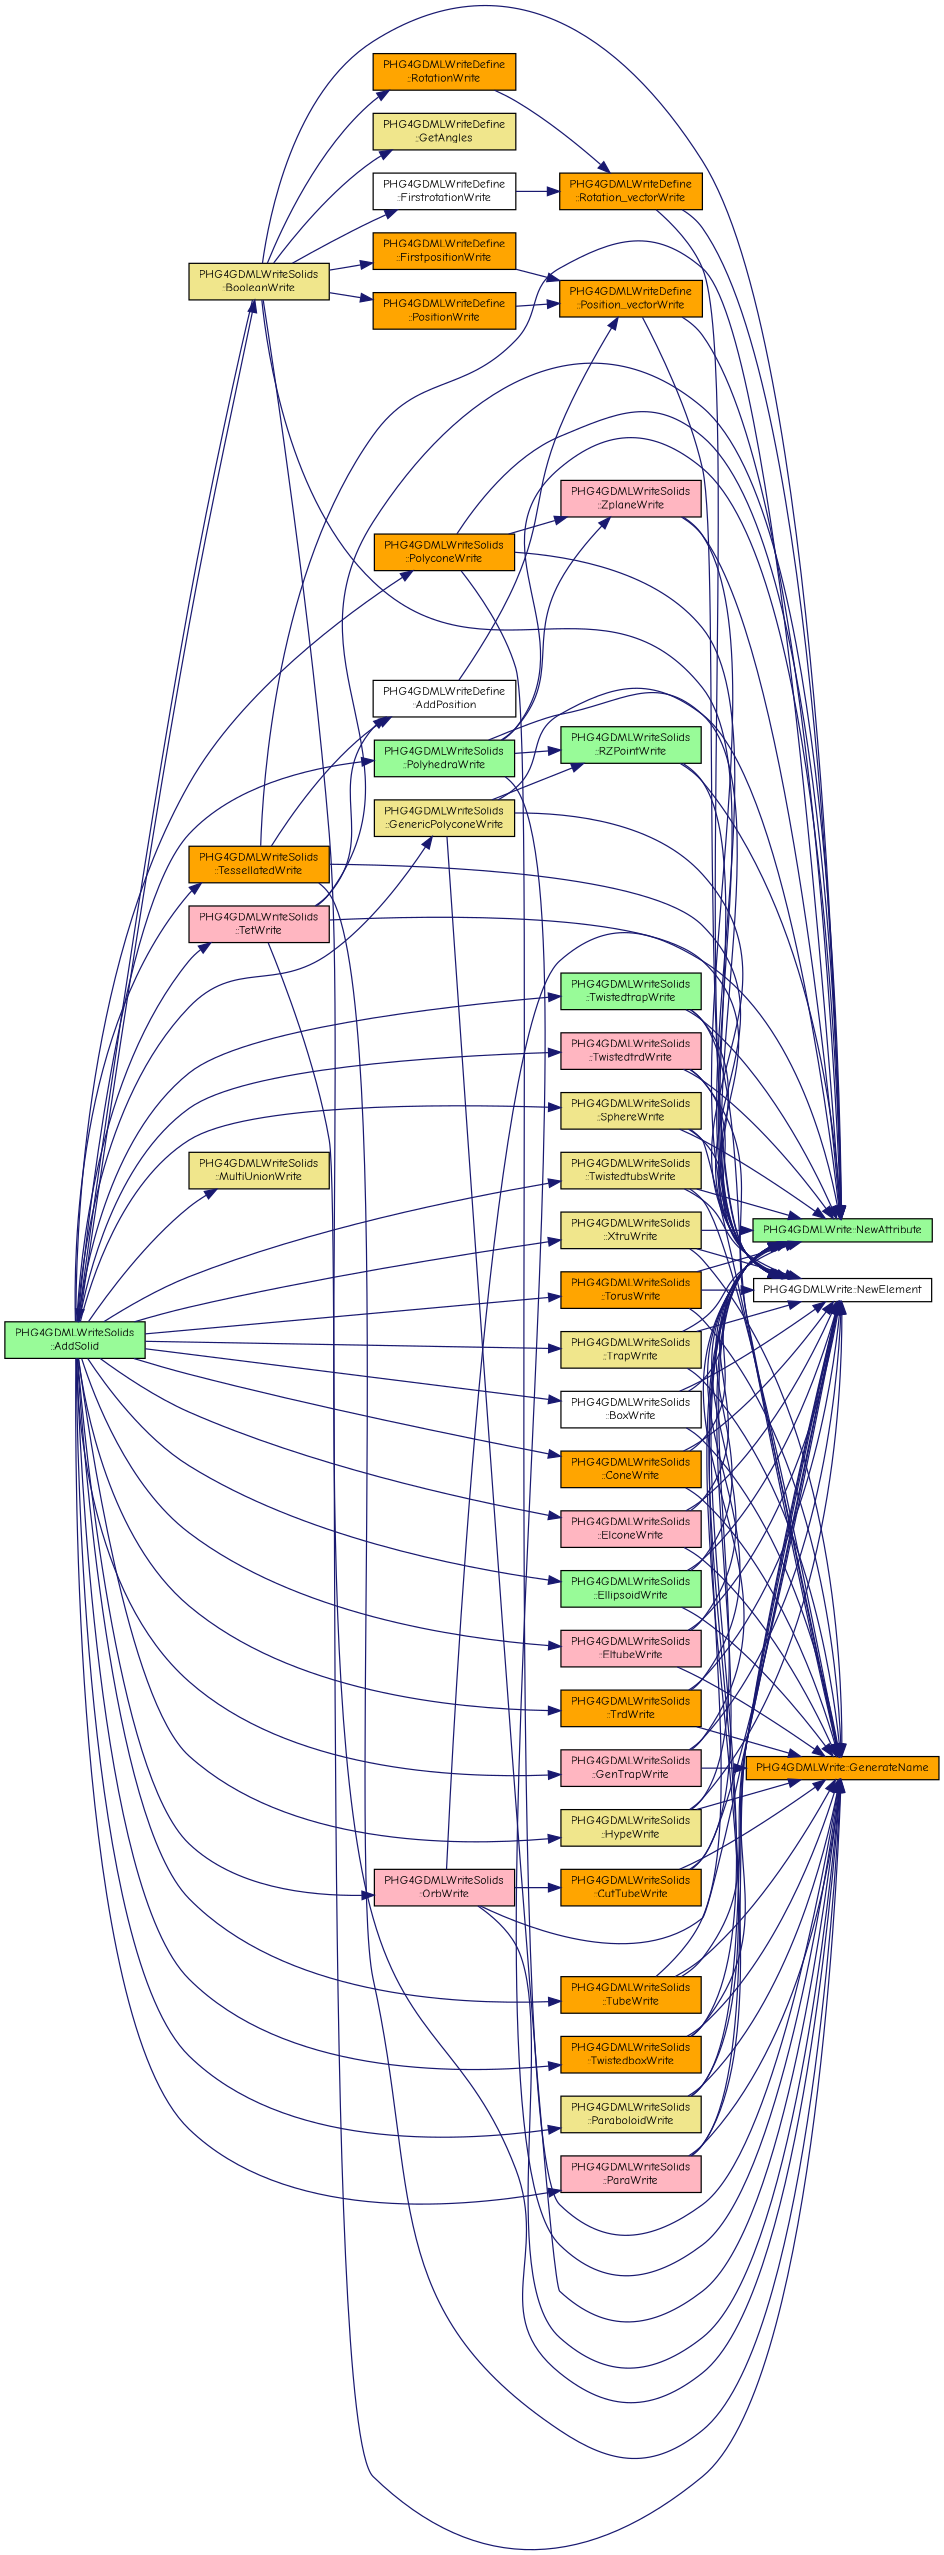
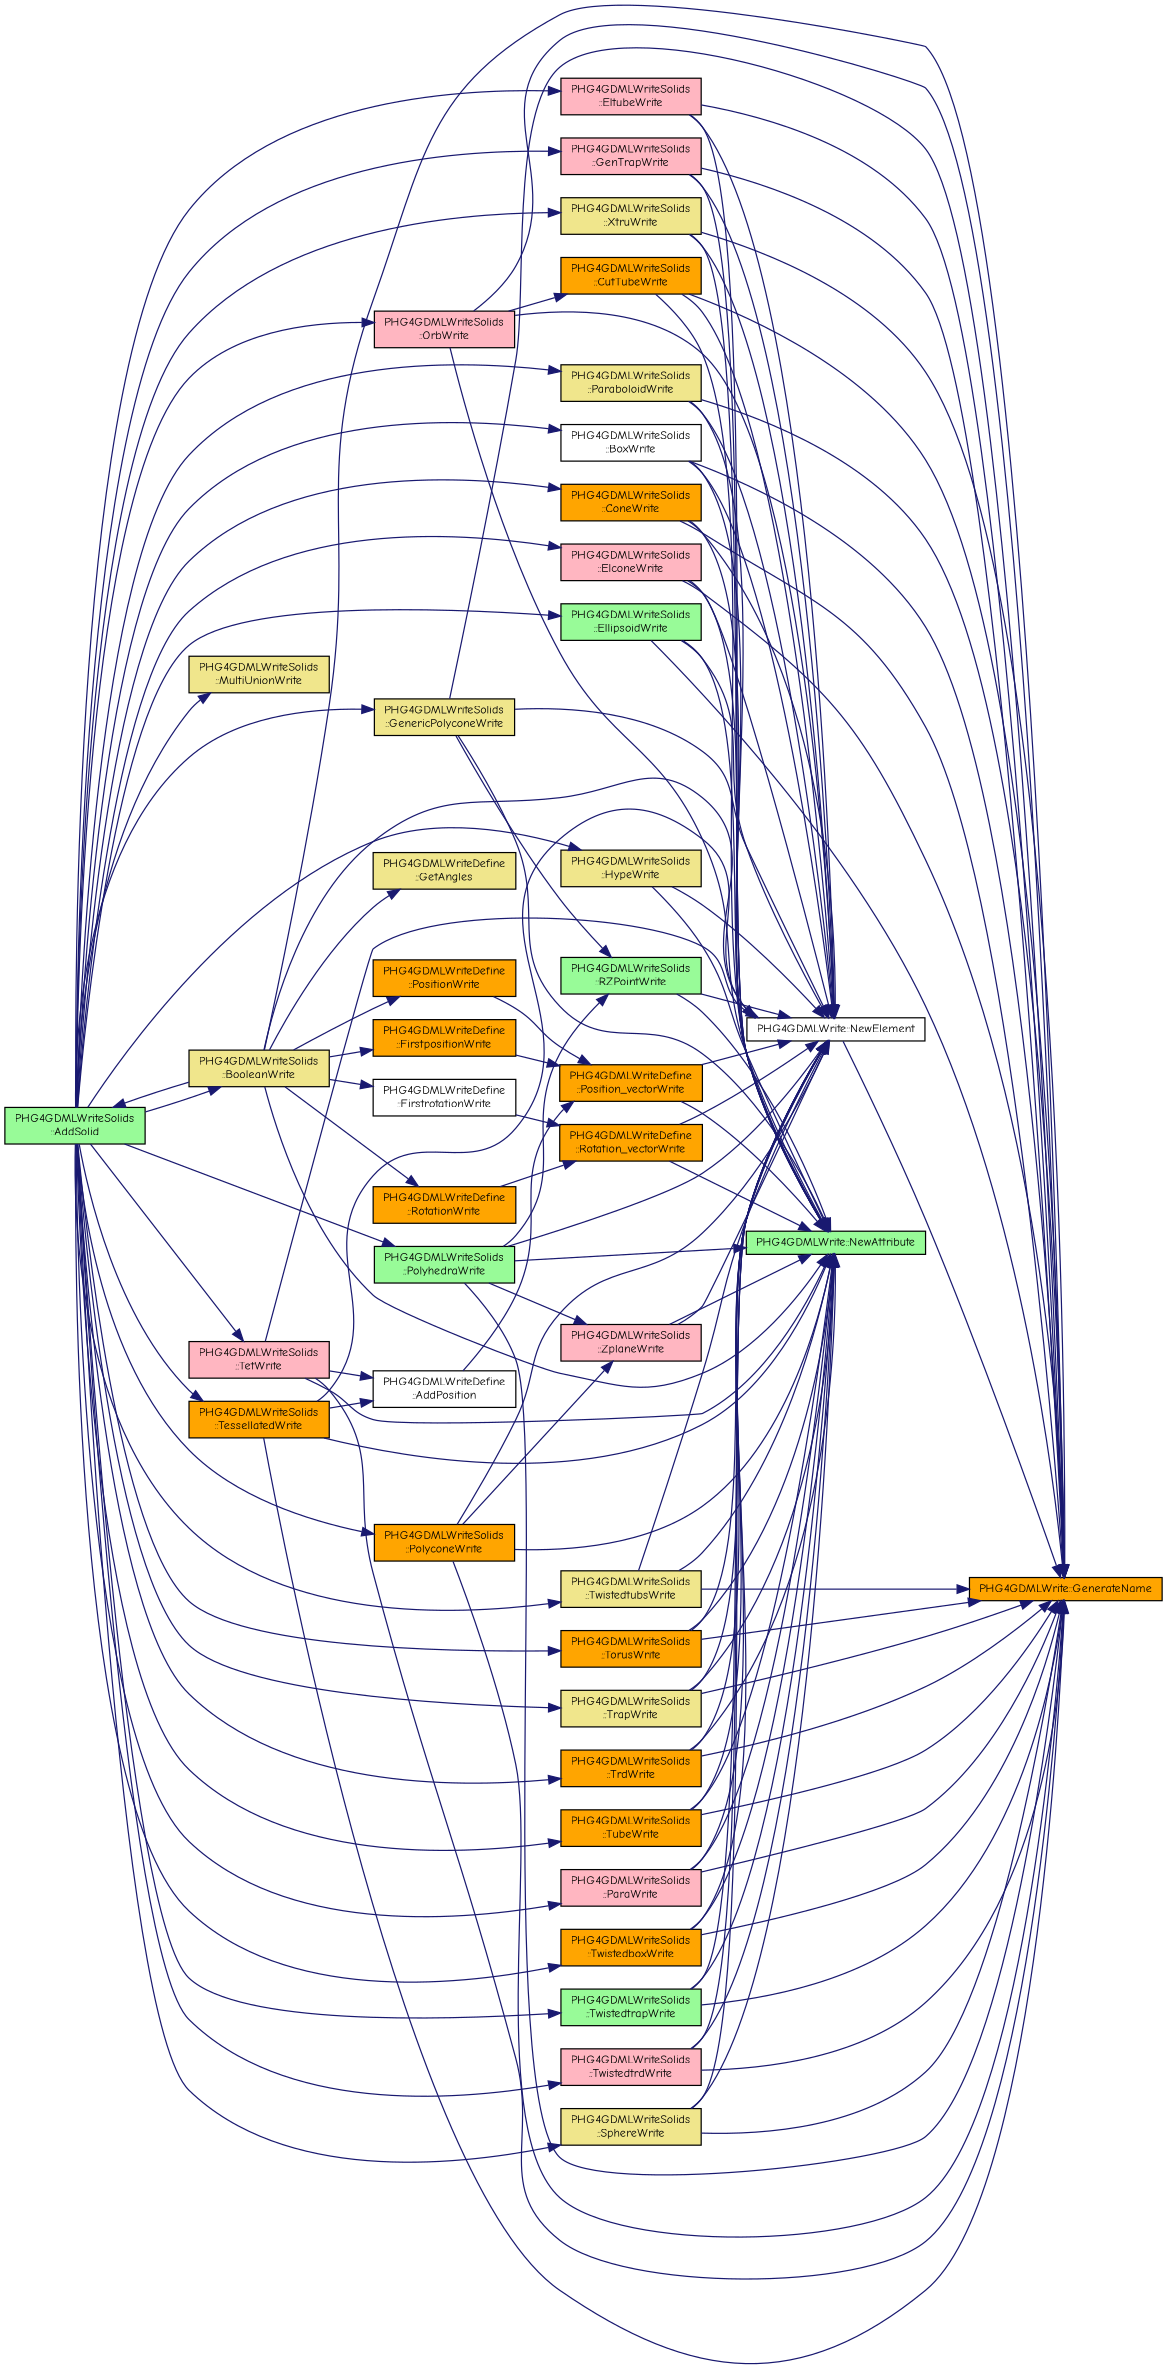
(750, 1794) -> (958, 1300)
